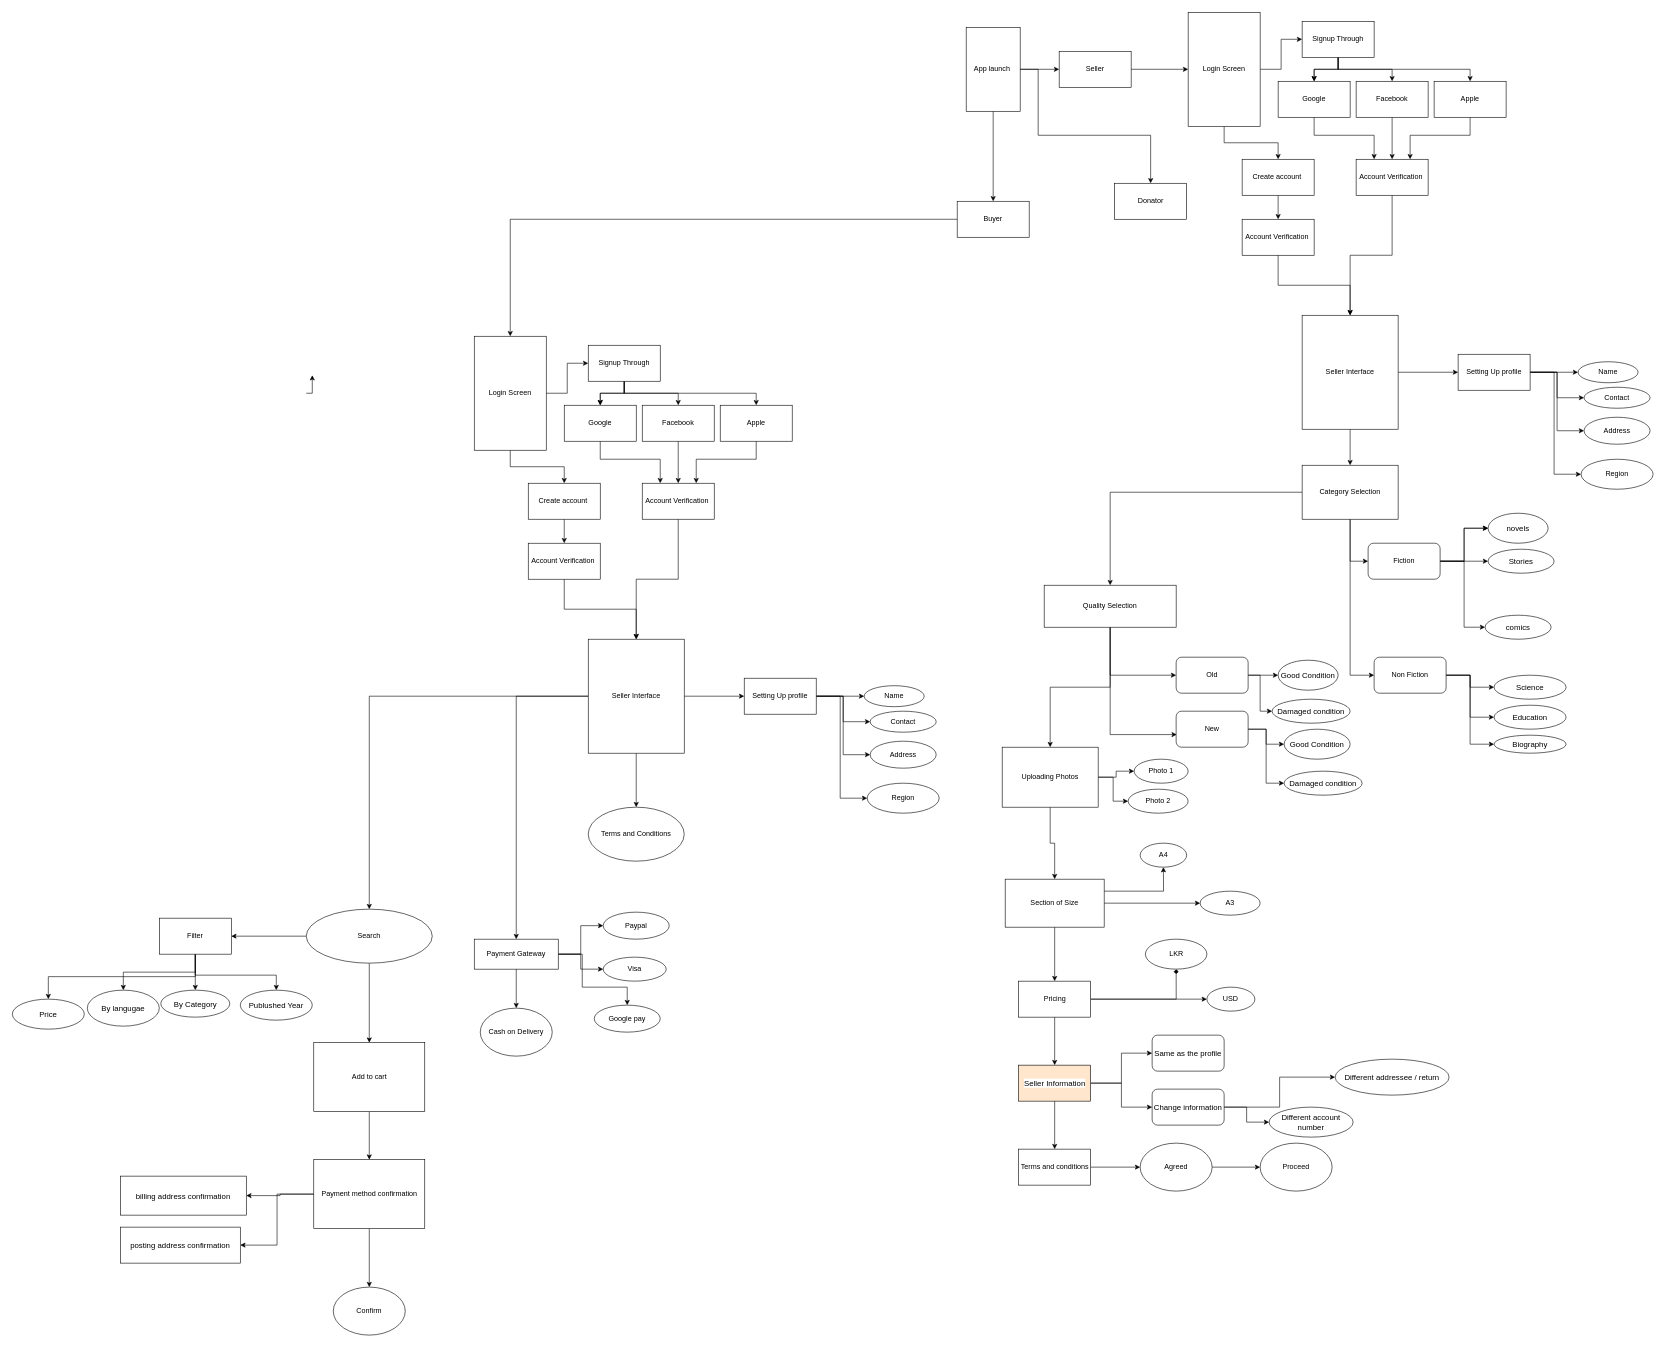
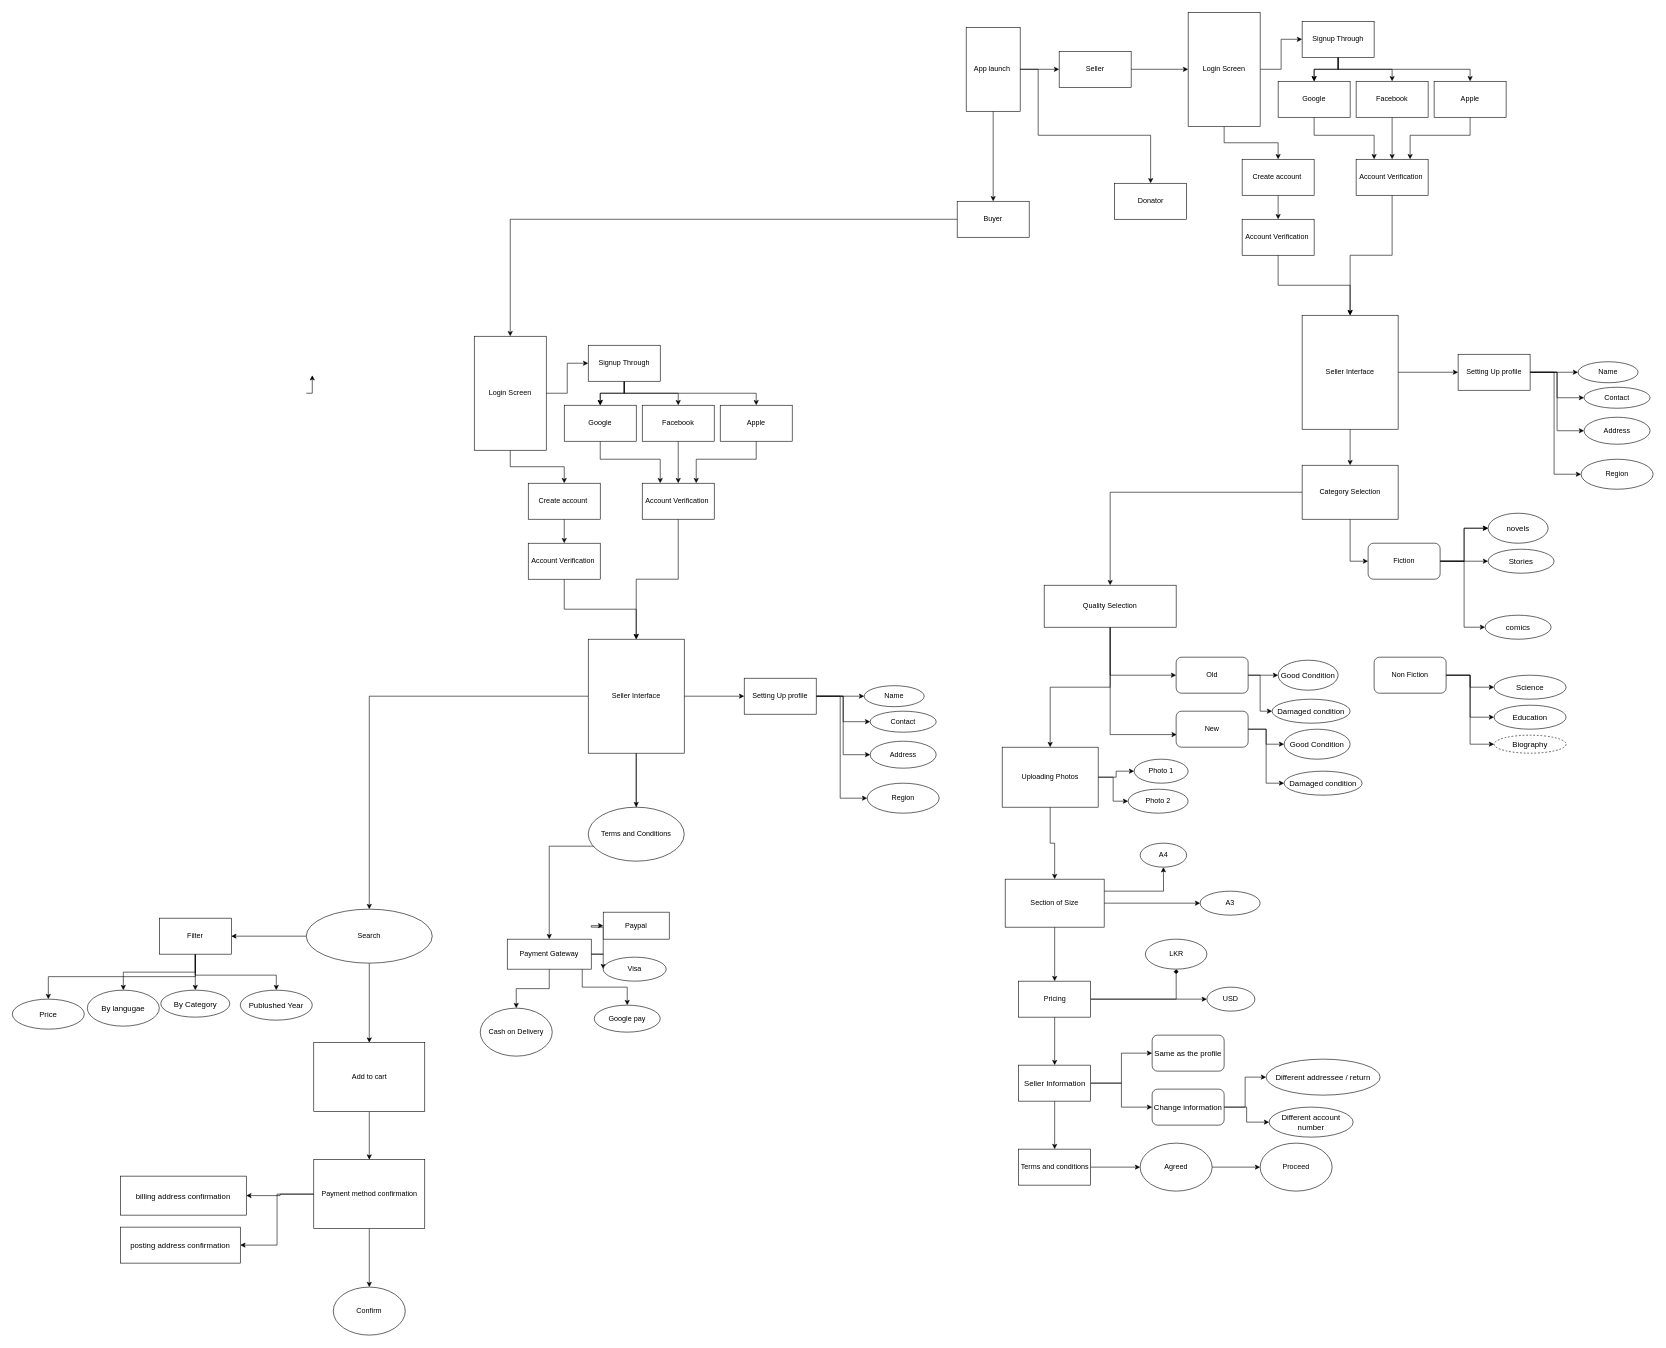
(1368, 675) -> none
(1530, 744) -> (1530, 744)
(636, 926) -> (636, 926)
(516, 954) -> (549, 954)
(1392, 1077) -> (1323, 1077)
(1055, 1083) -> (1055, 1083)
